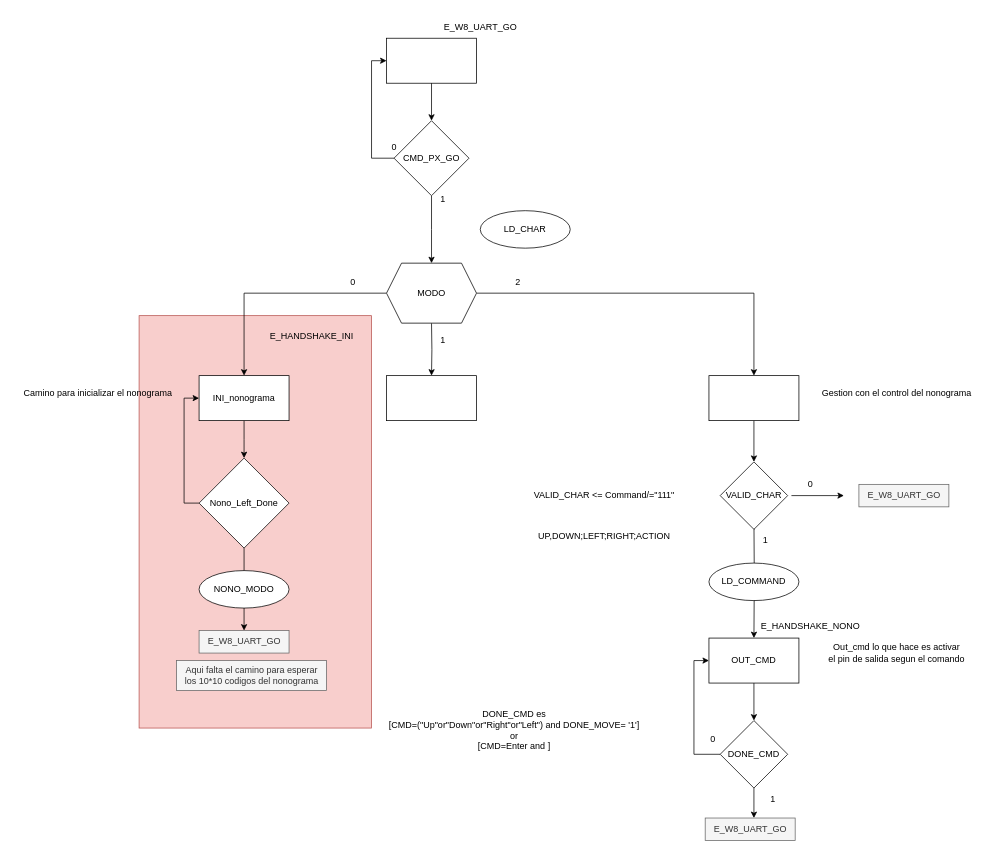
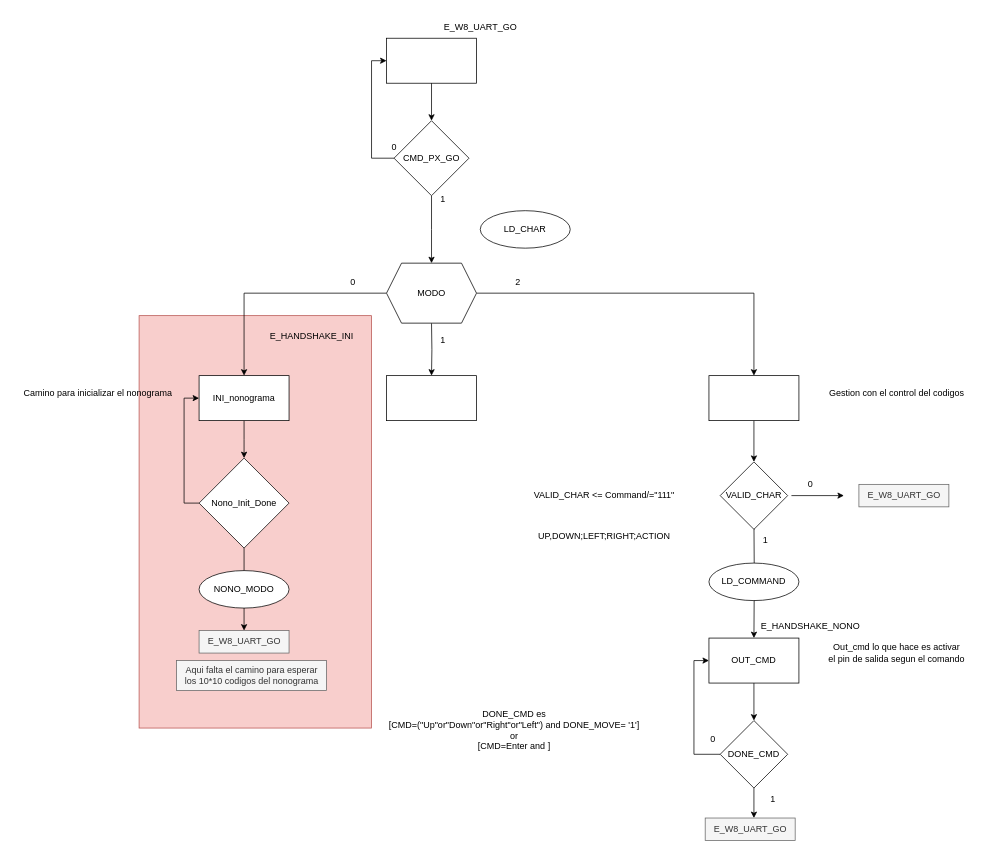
(897, 393) -> (897, 393)
(244, 503) -> (244, 503)
